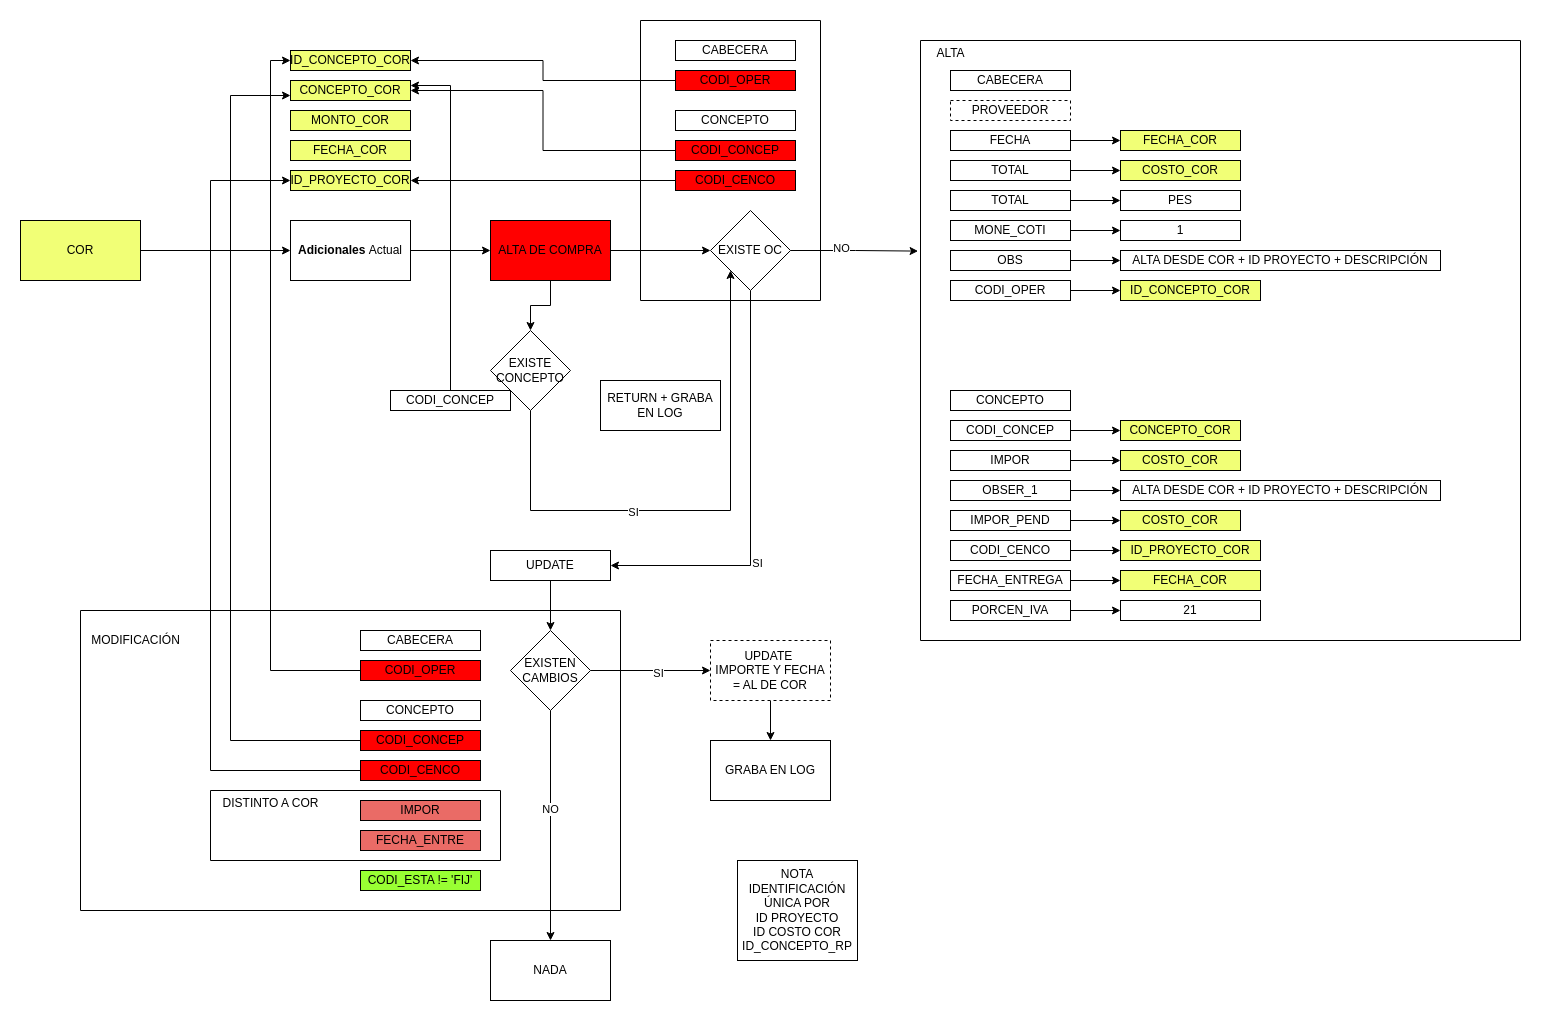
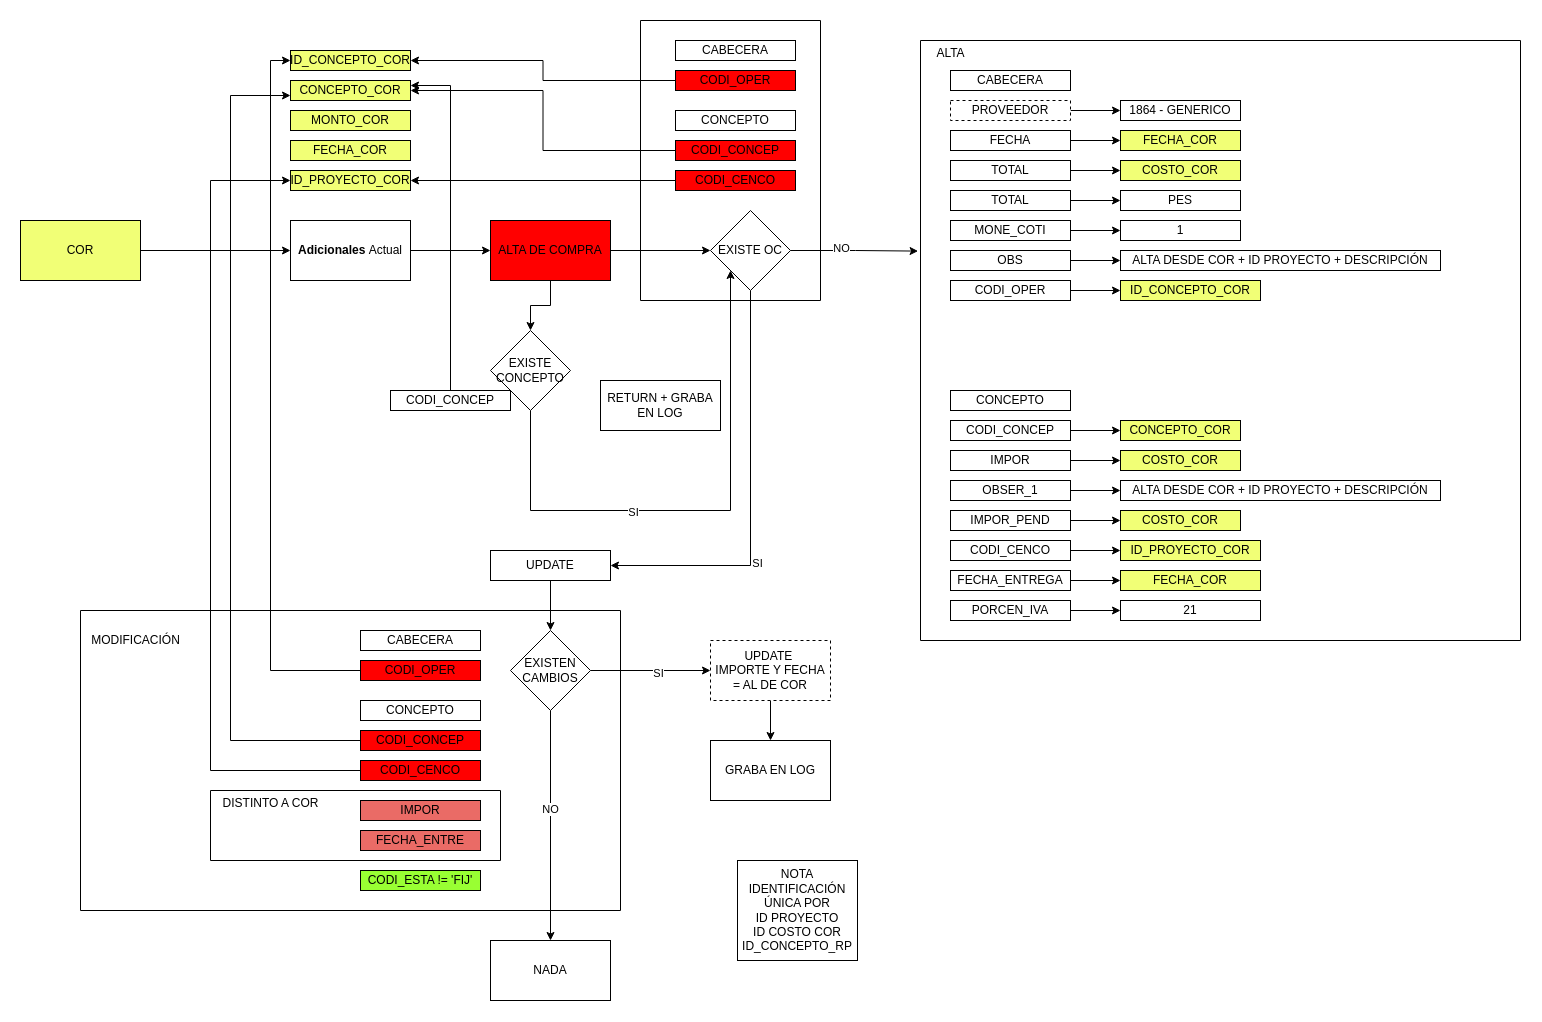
none -> (1092, 111)
none -> (1181, 111)
